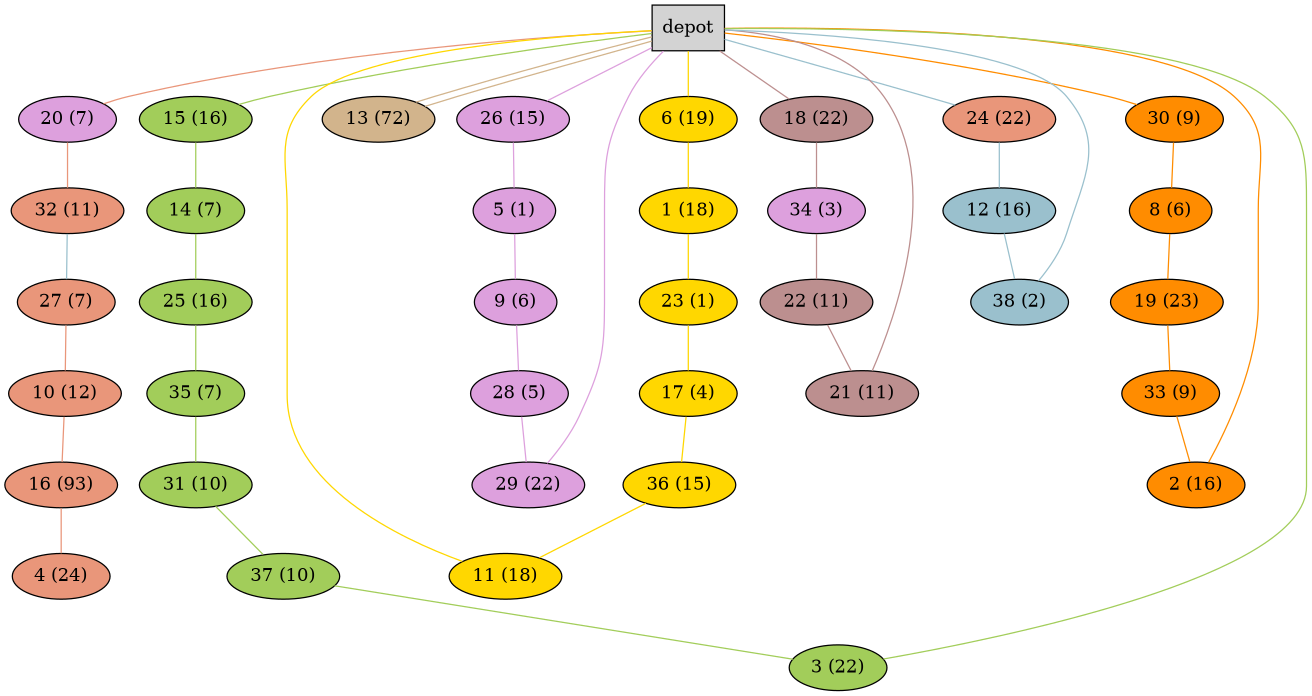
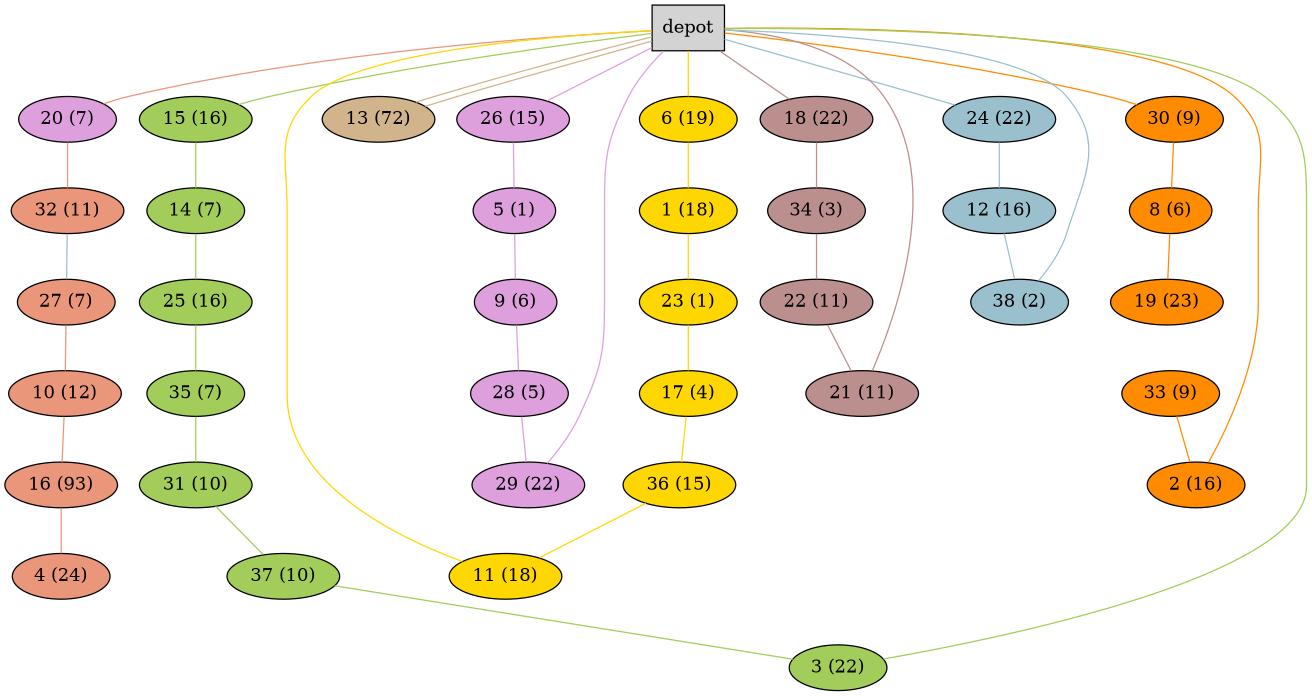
(999, 119) -> (999, 119)
(817, 211) -> (817, 211)
(1169, 348) -> none
